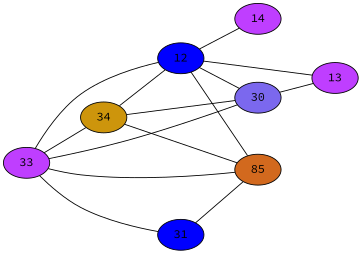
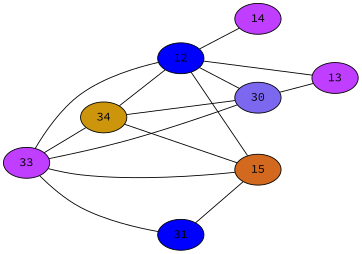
(258, 170) -> (258, 170)
